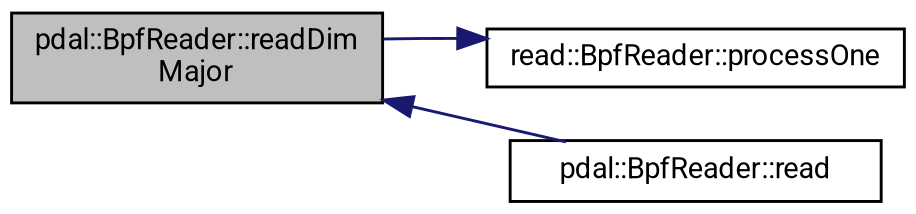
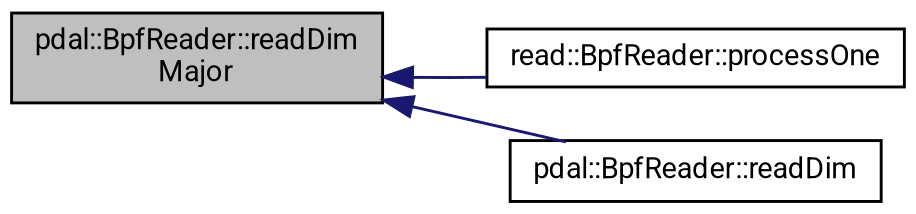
(421, 39) -> (450, 78)
(696, 171) -> (696, 171)
